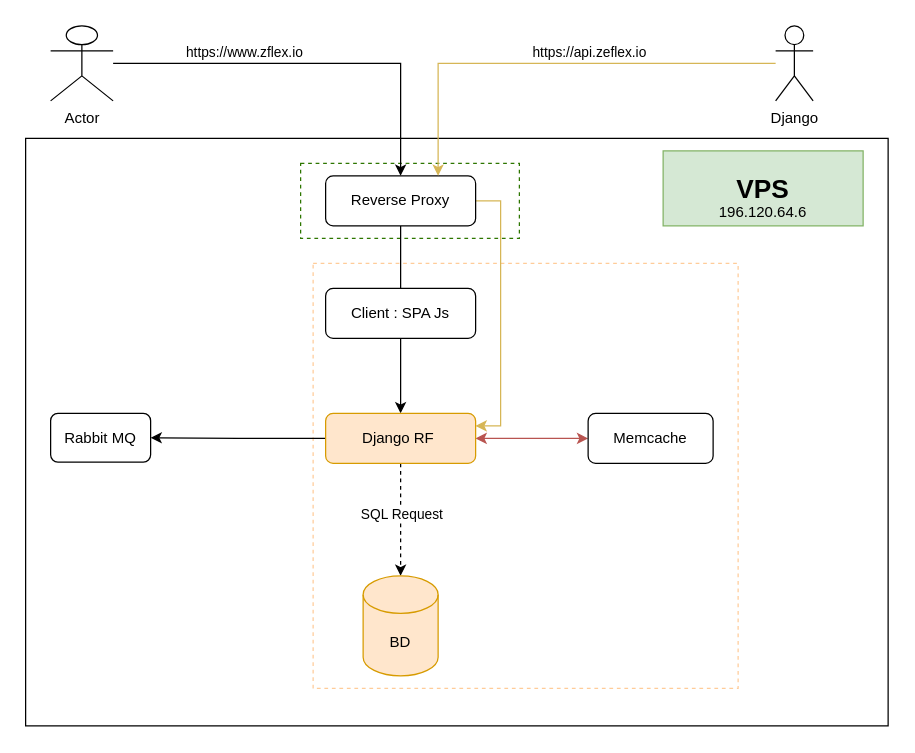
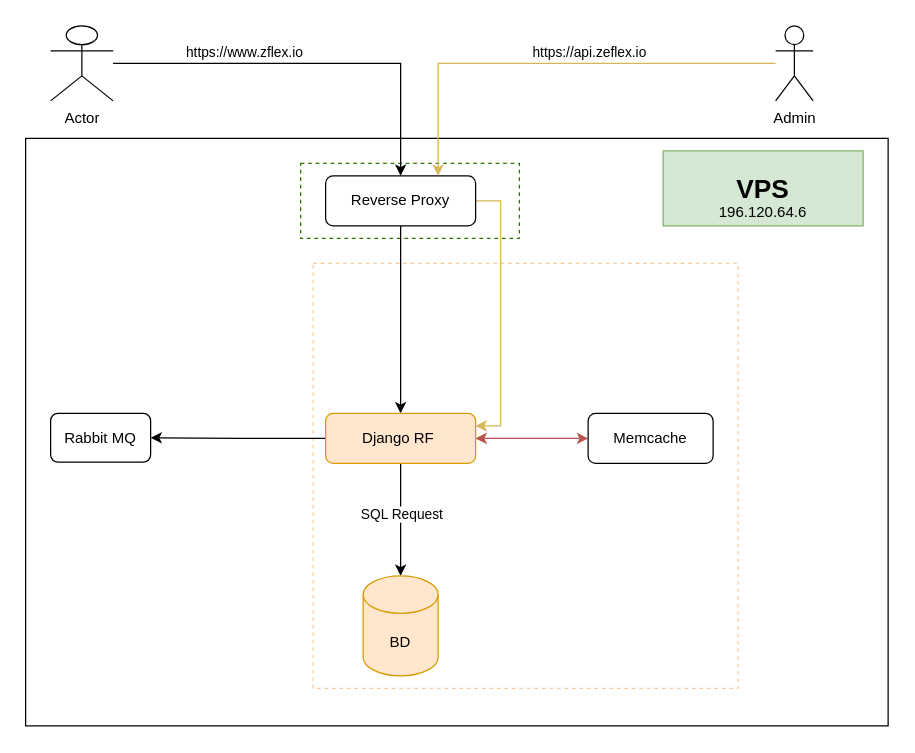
(795, 118) -> (795, 118)
(401, 313) -> none
(401, 486) -> (401, 486)
